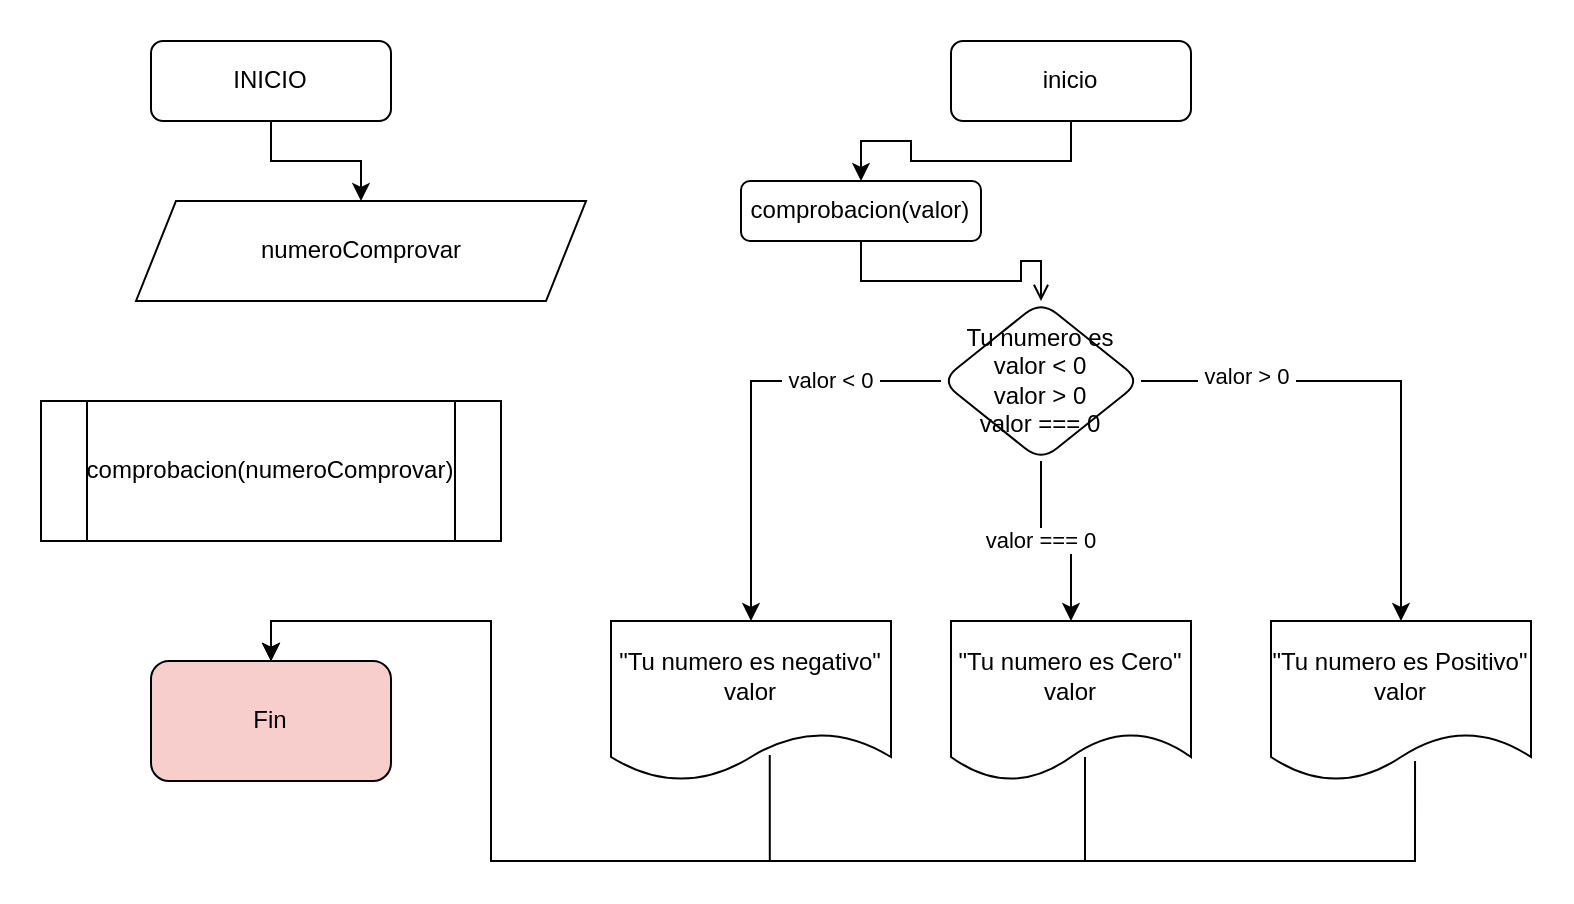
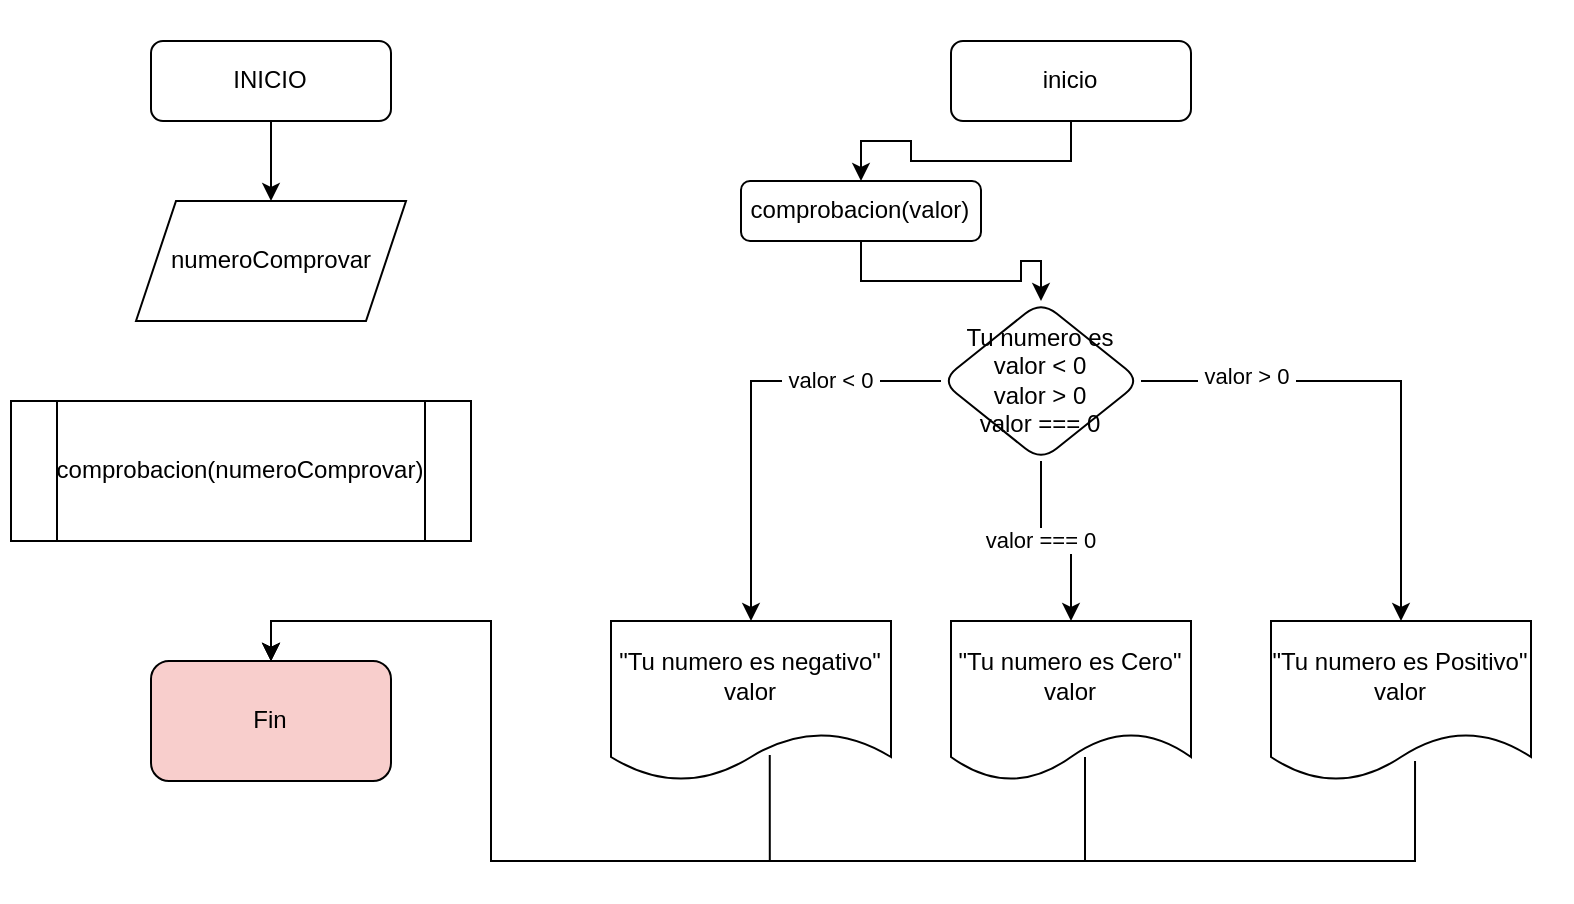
(361, 251) -> (271, 261)
(1041, 289) -> (1041, 286)
(271, 471) -> (241, 471)
